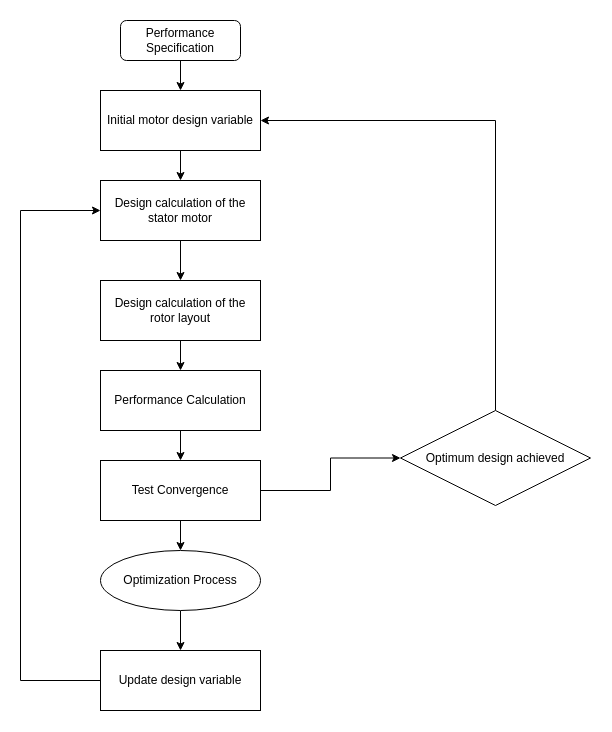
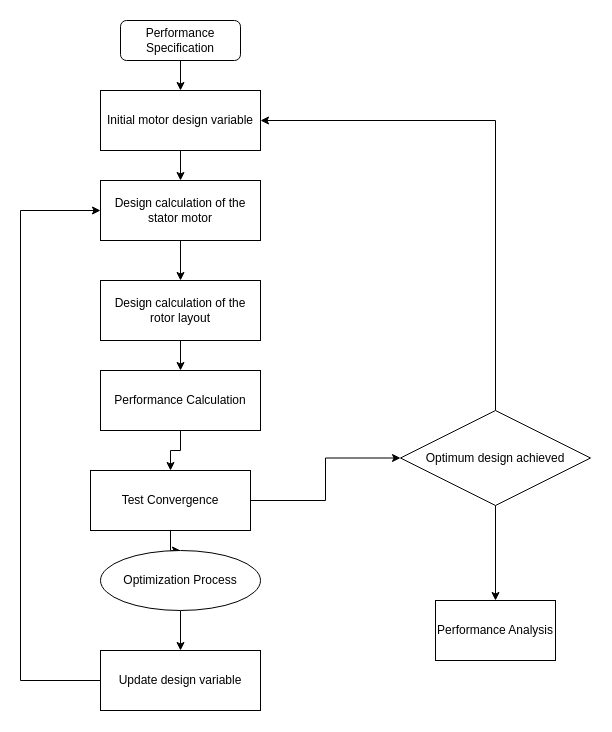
(181, 491) -> (171, 501)
none -> (496, 550)
none -> (496, 631)
